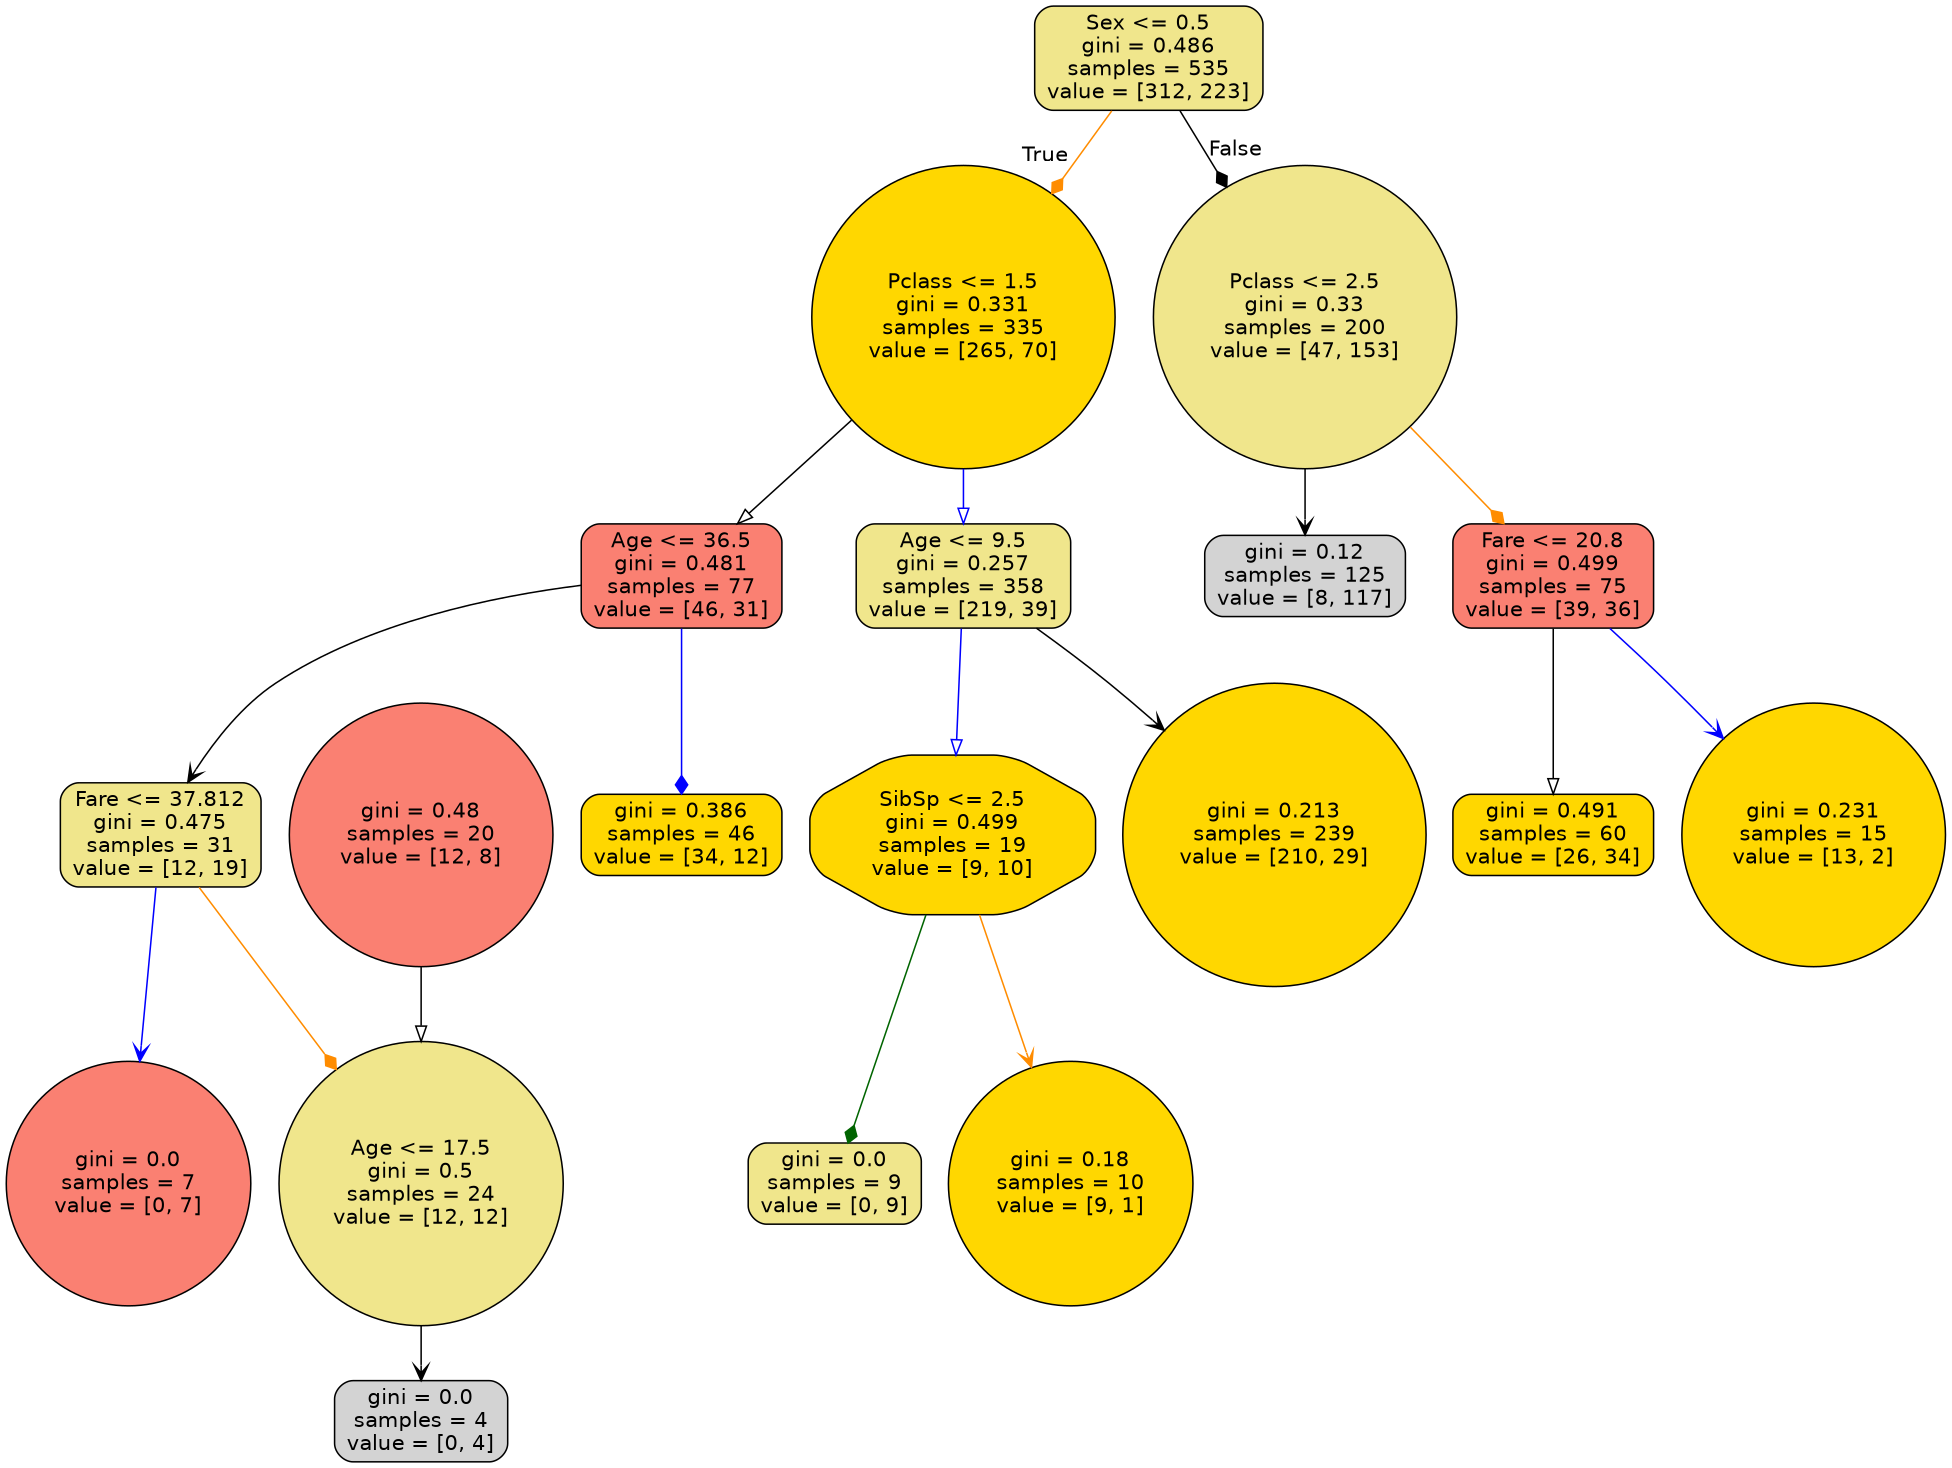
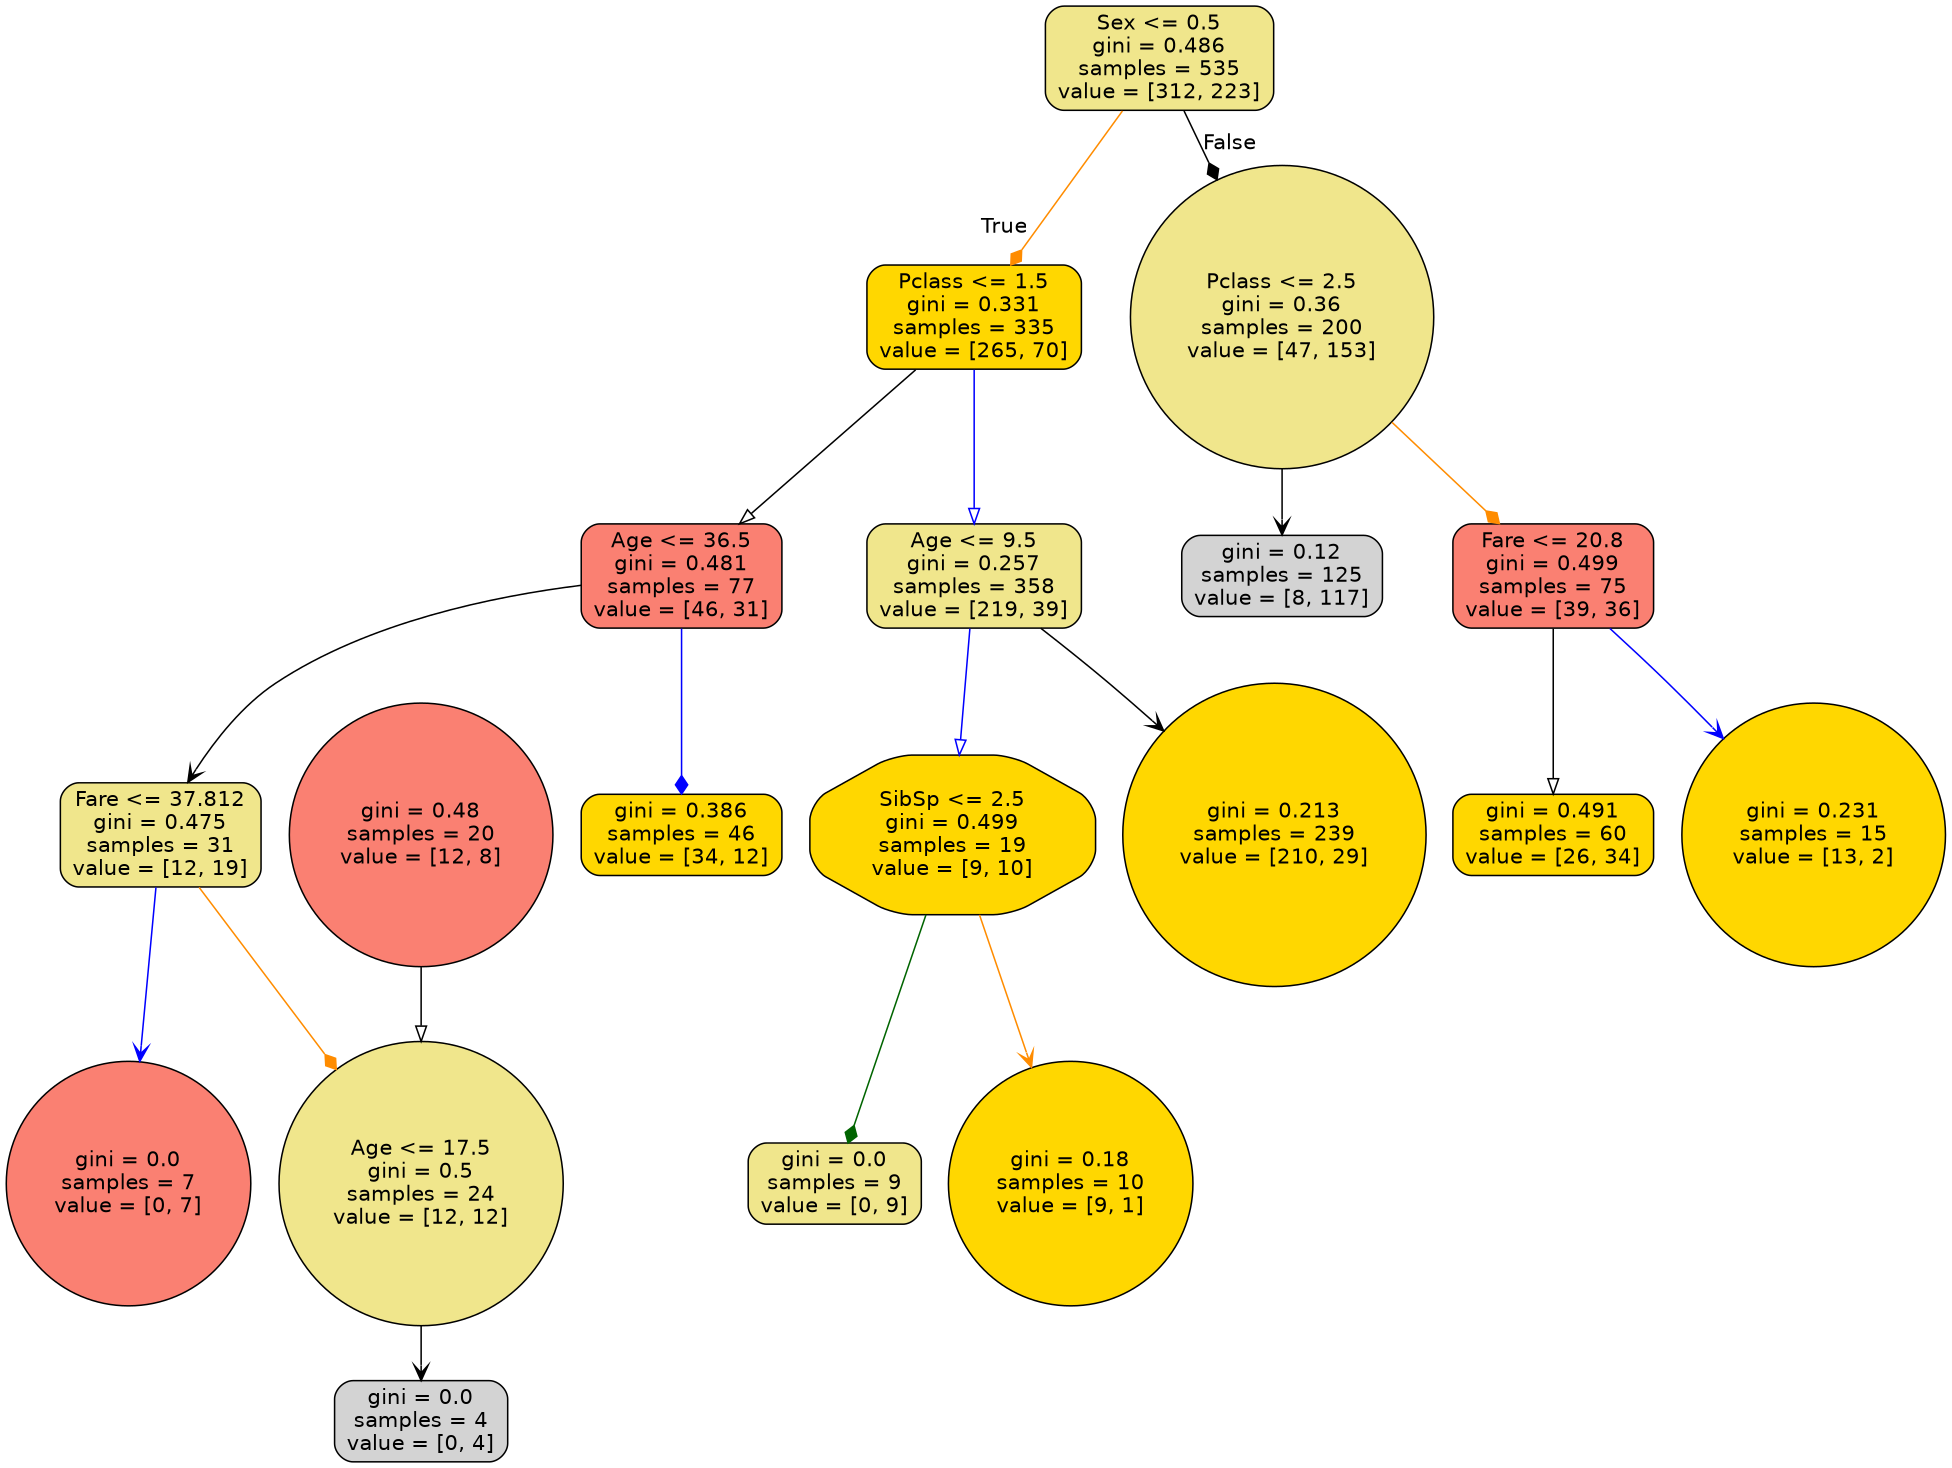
(963, 317) -> (974, 317)
(1305, 317) -> (1282, 317)
